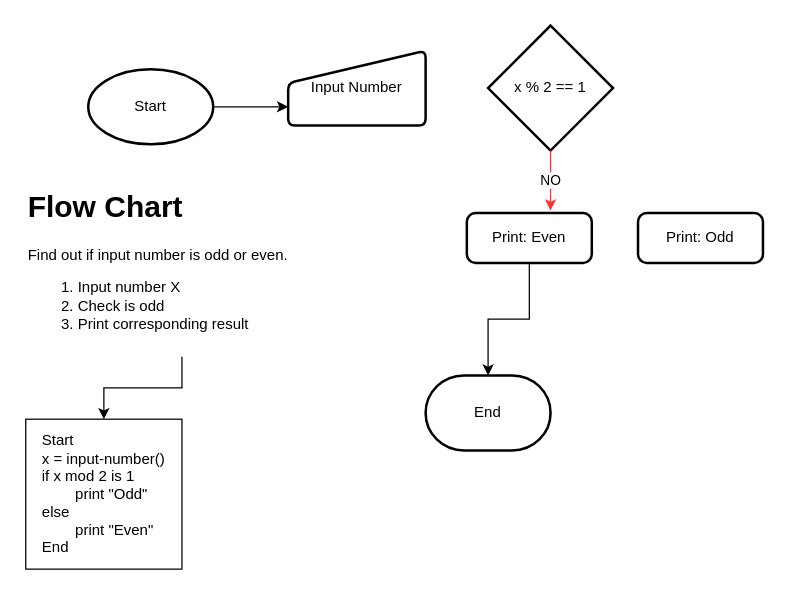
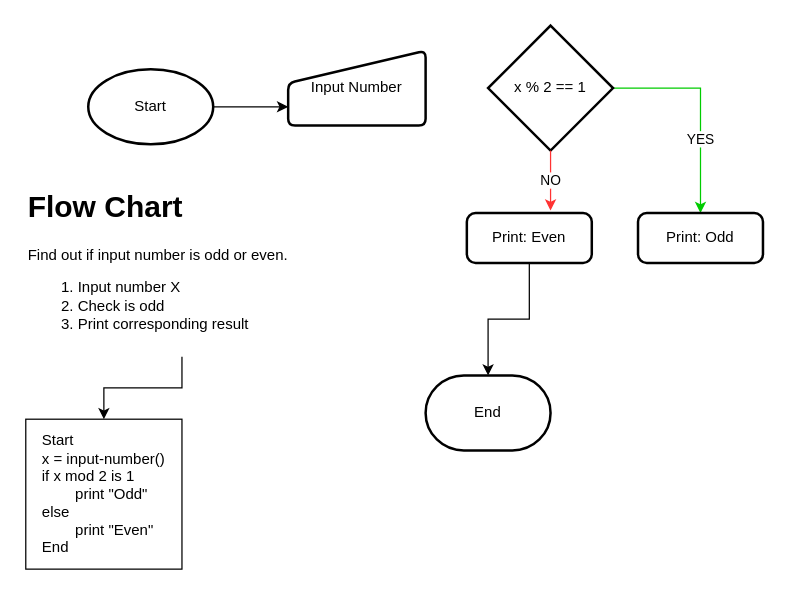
none -> (701, 103)
